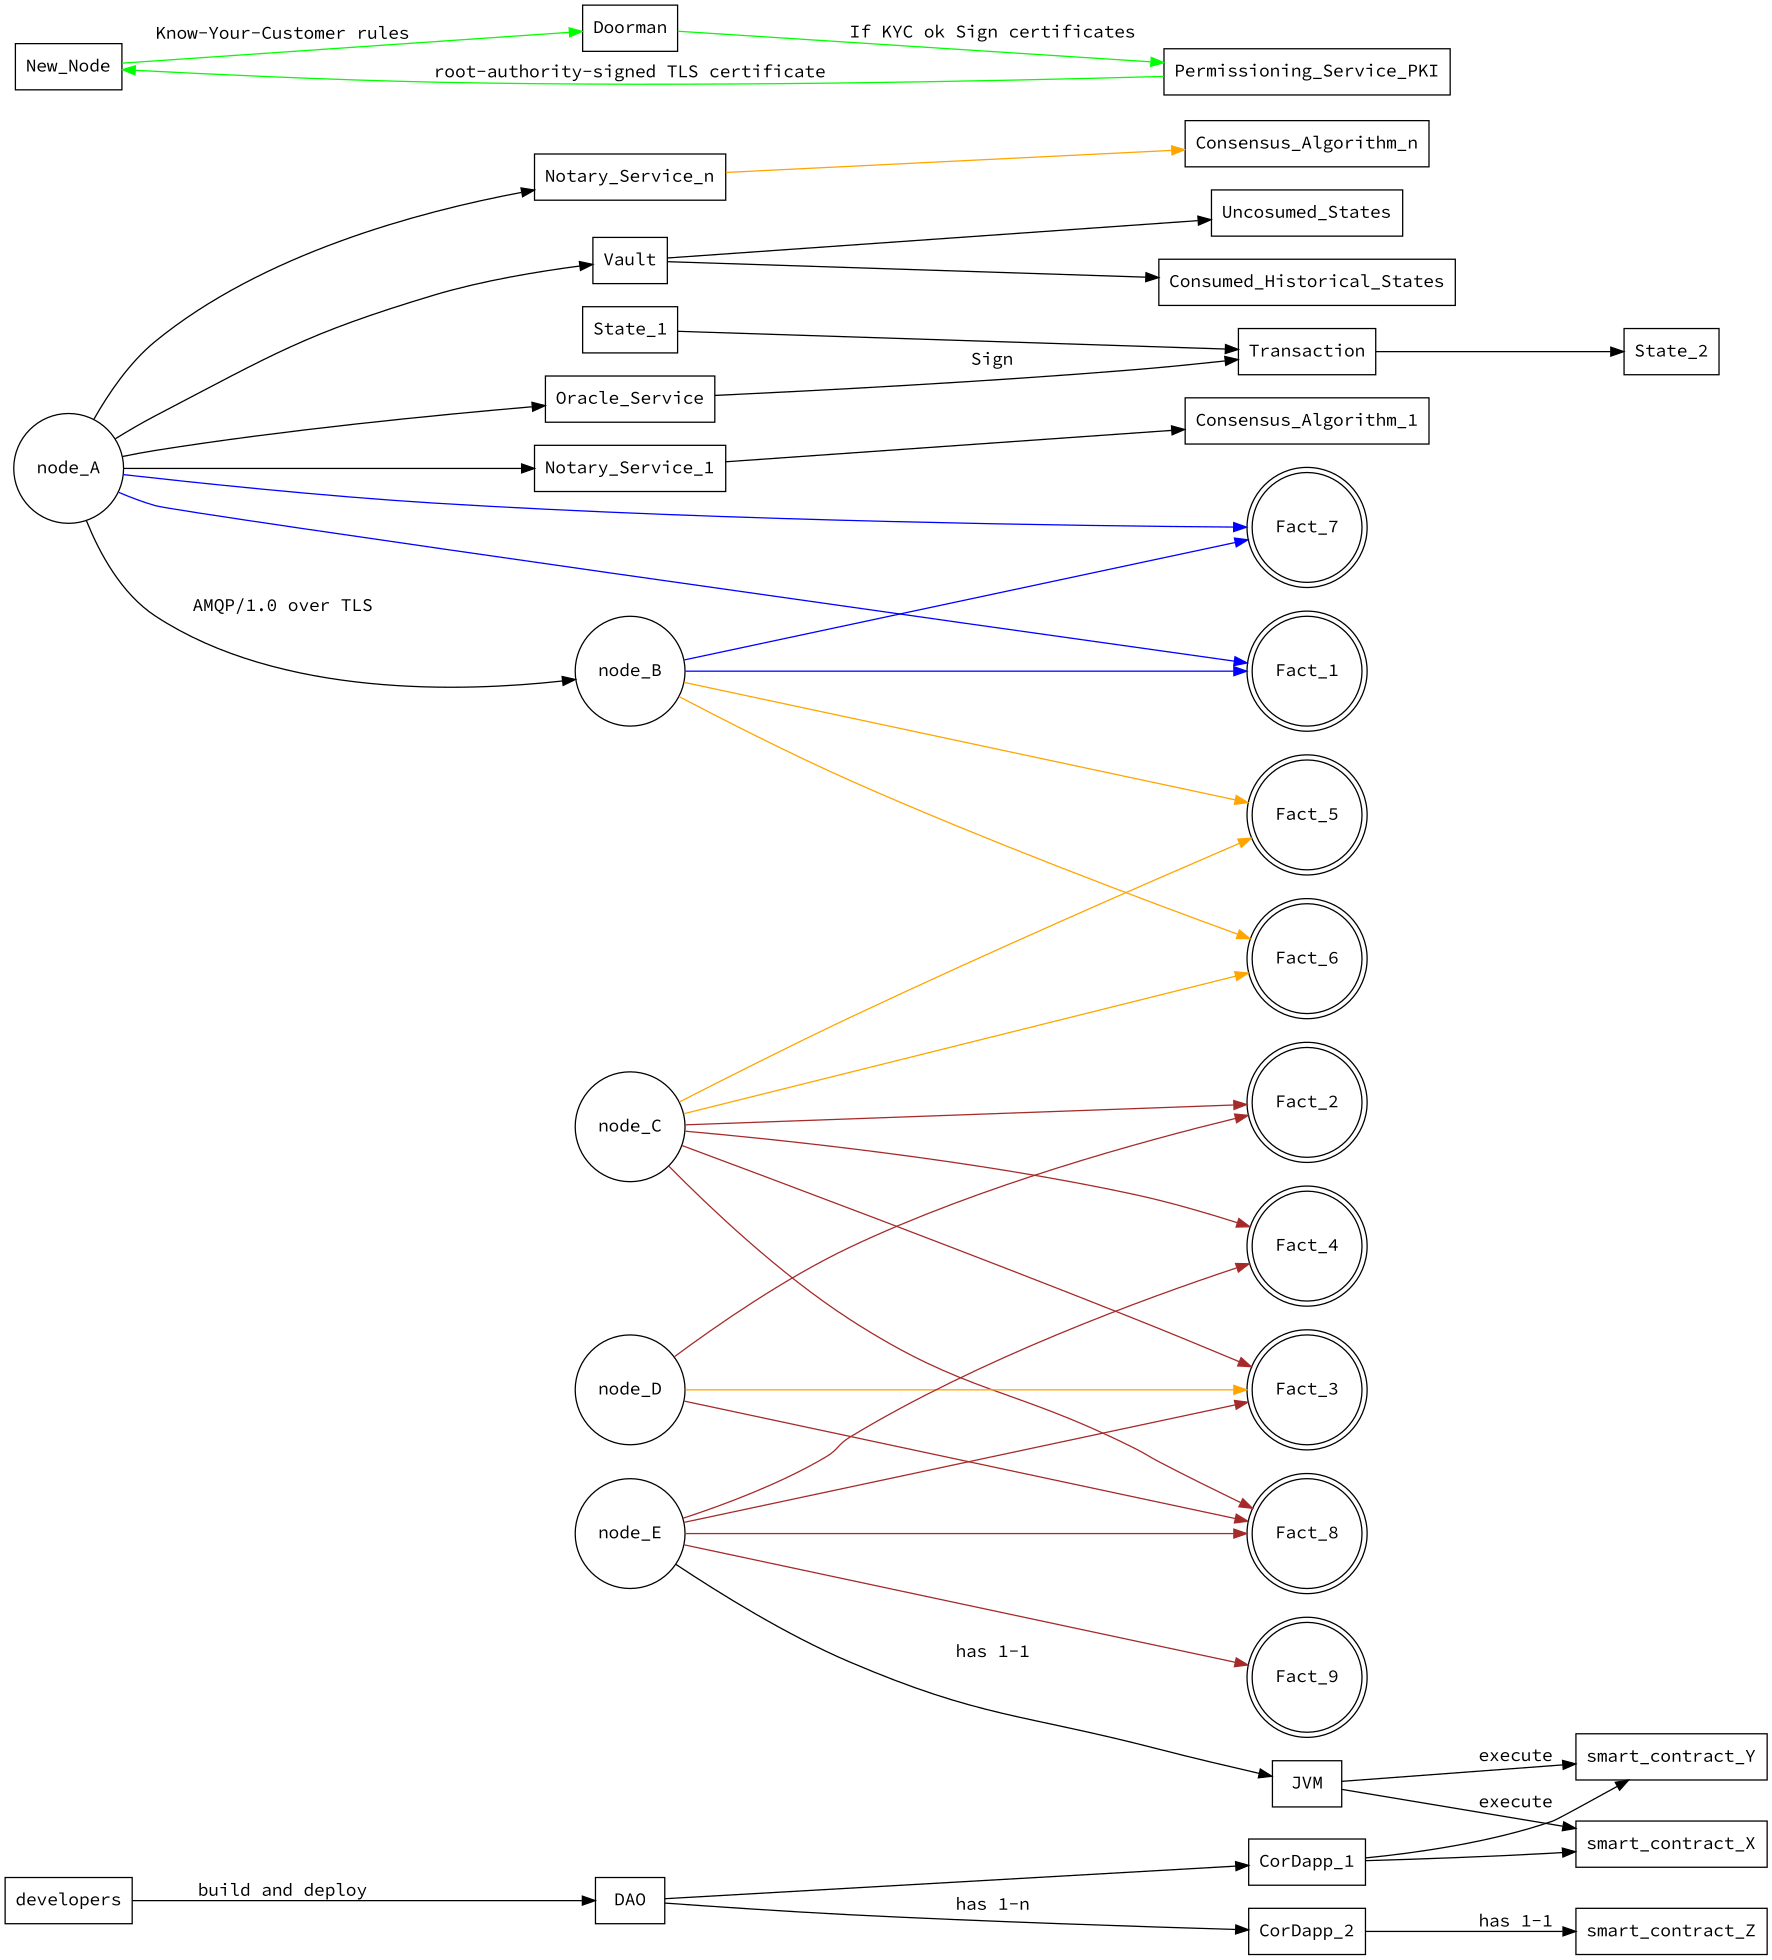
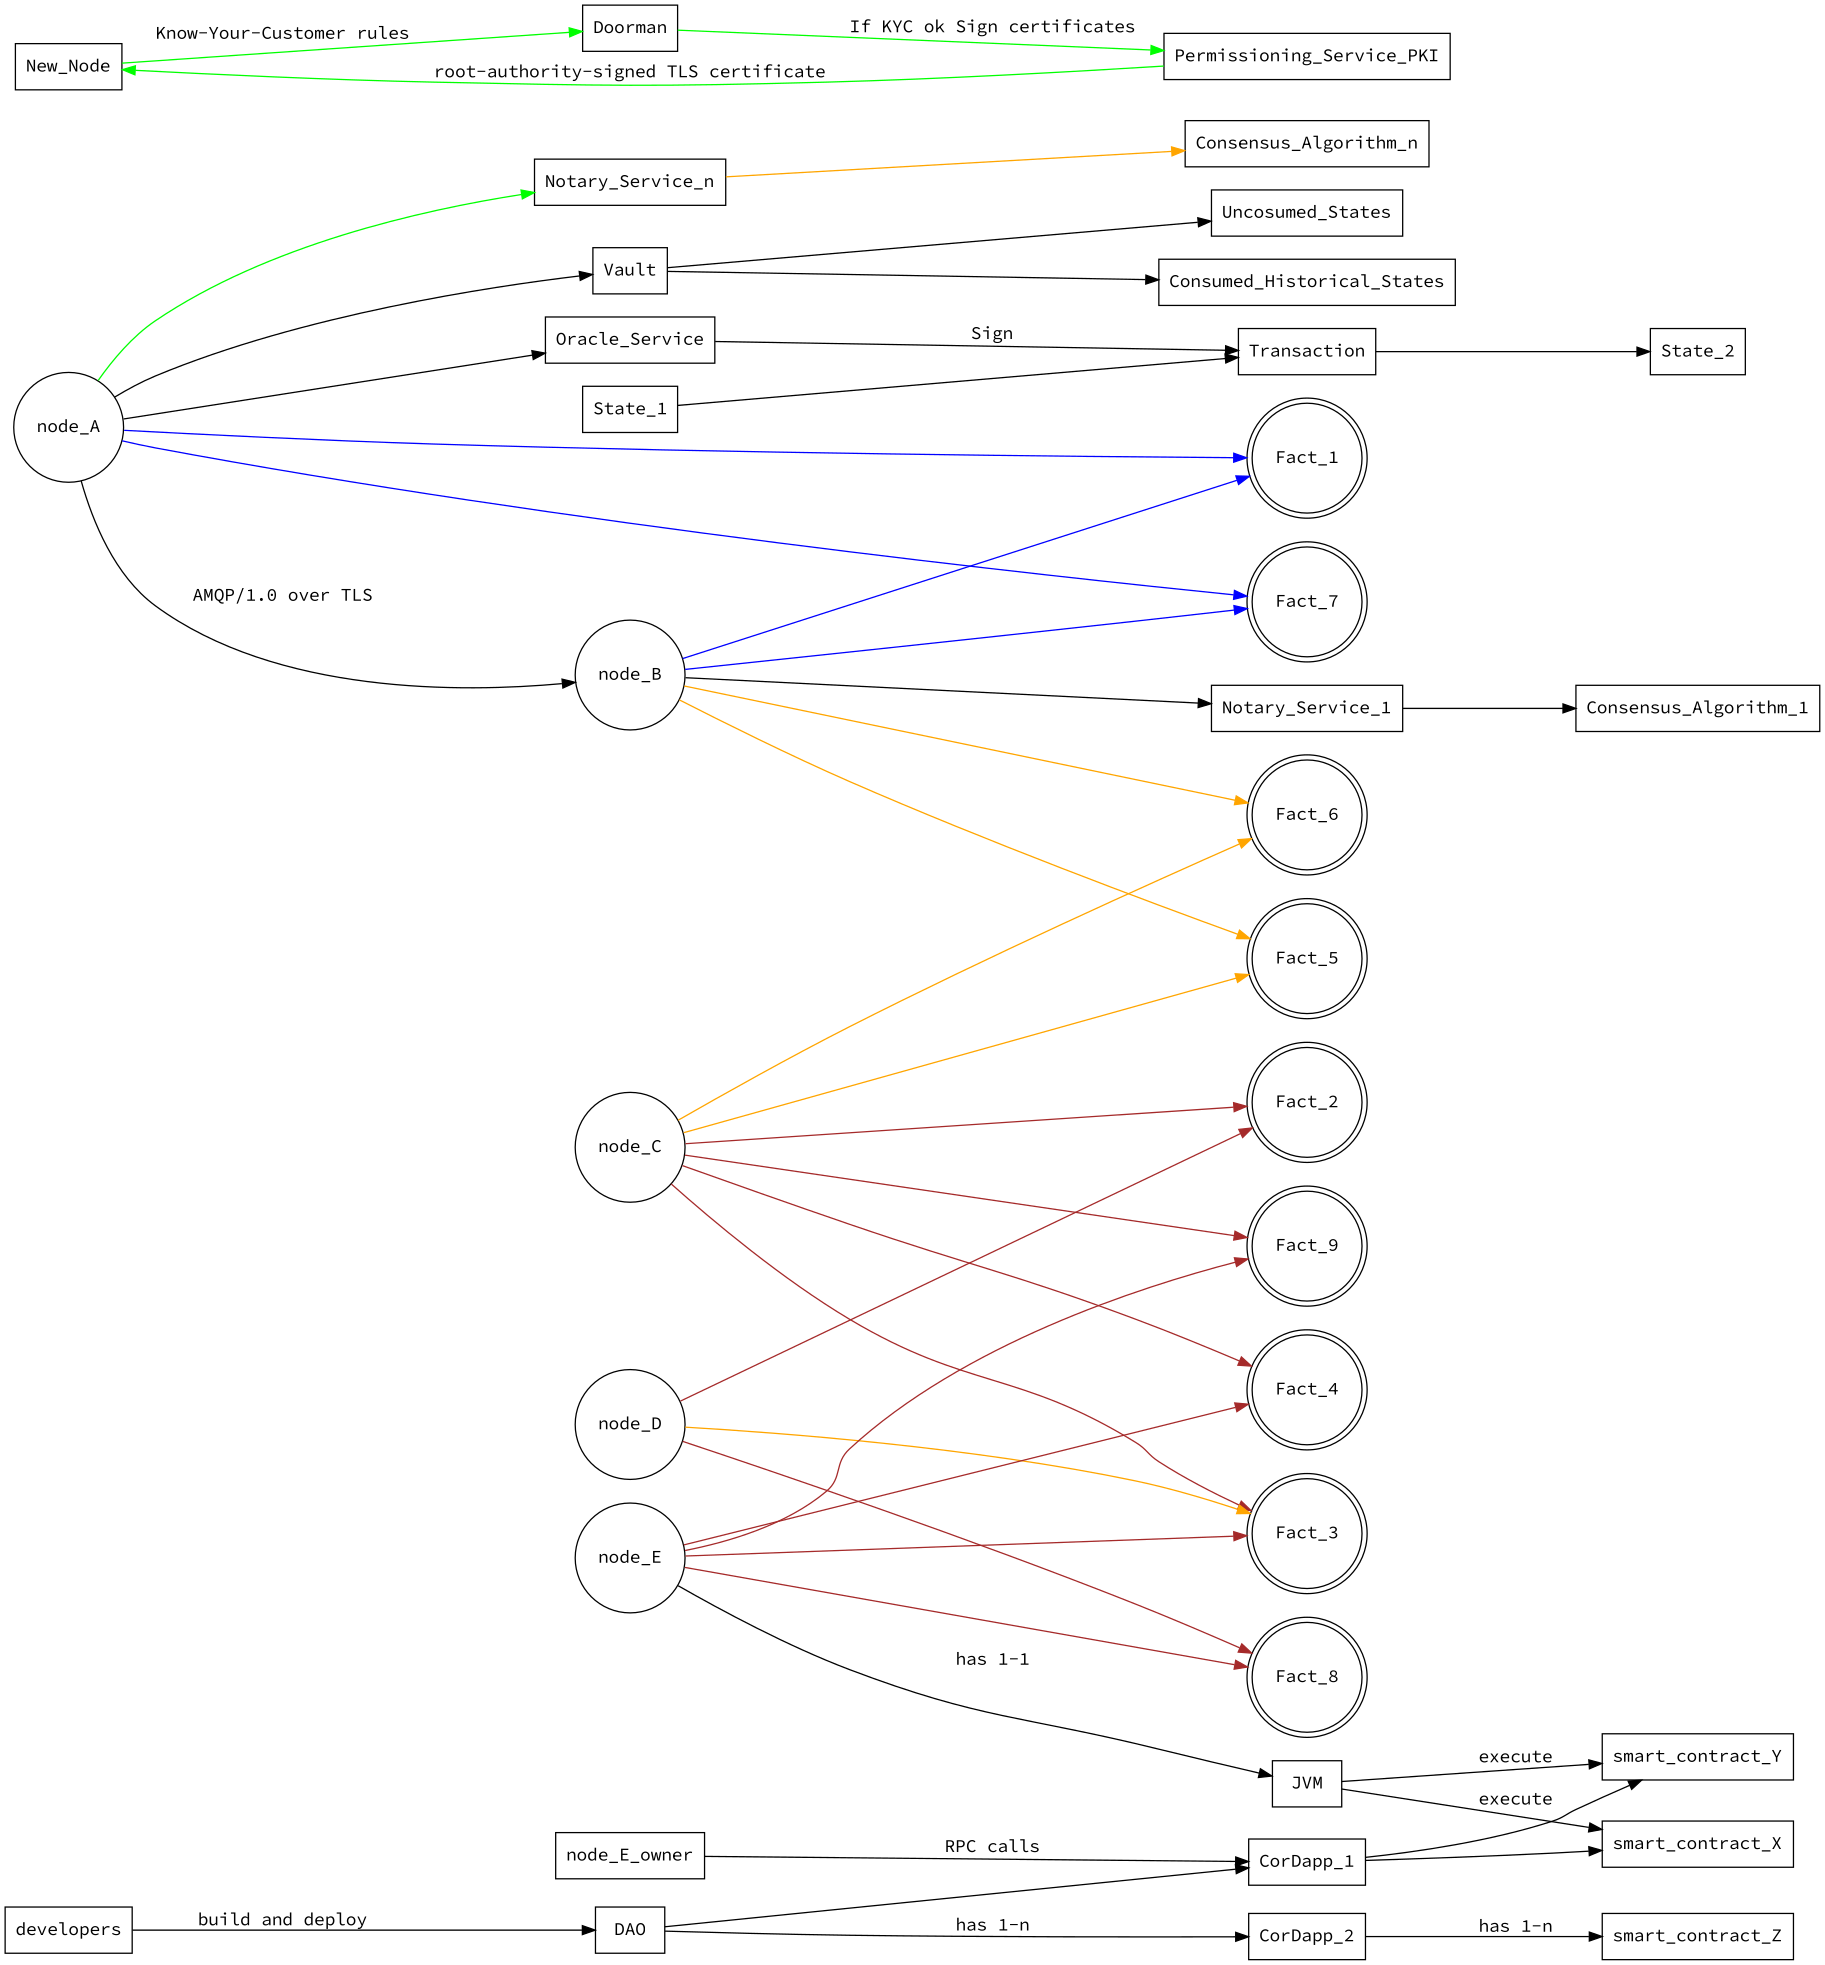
(283, 265) -> (292, 252)
(323, 468) -> (942, 690)
(935, 1367) -> (959, 1195)
none -> (630, 1856)
(1516, 1922) -> (1516, 1927)
